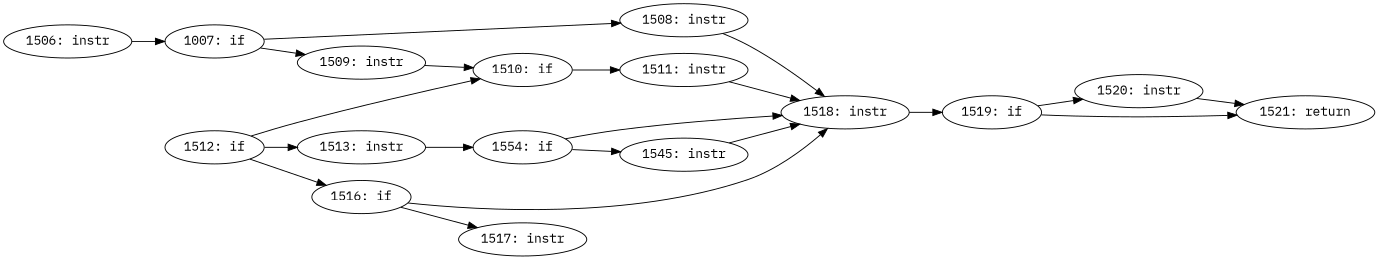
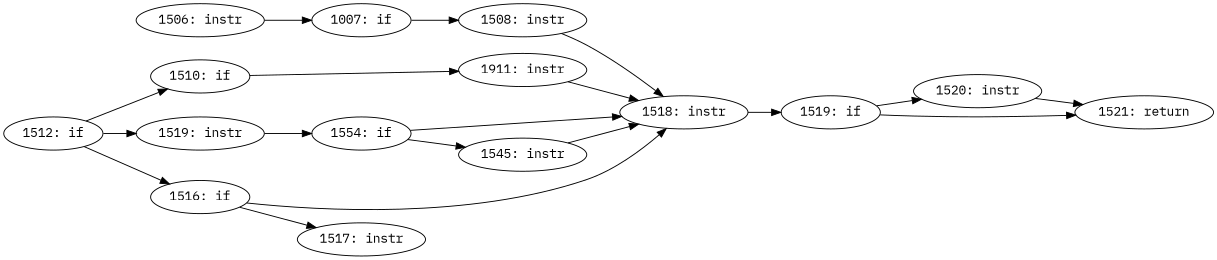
(361, 63) -> none
(684, 70) -> (523, 70)
(361, 147) -> (200, 134)
